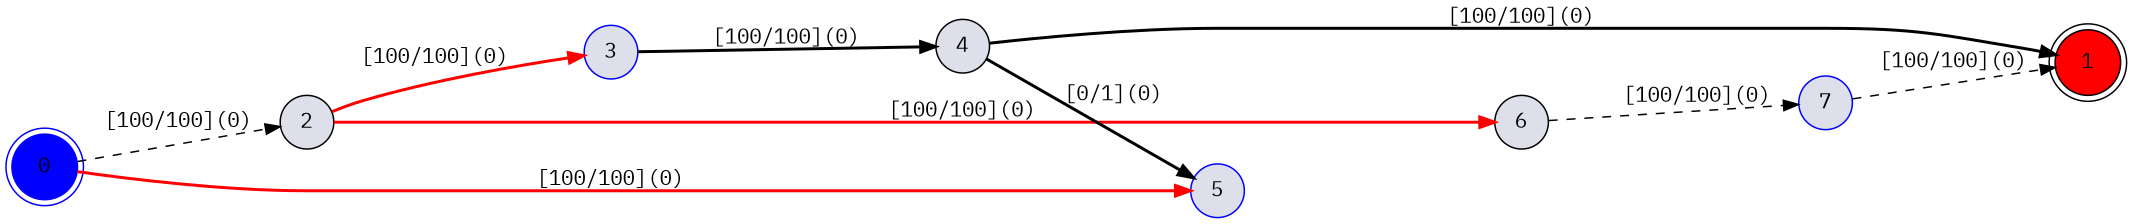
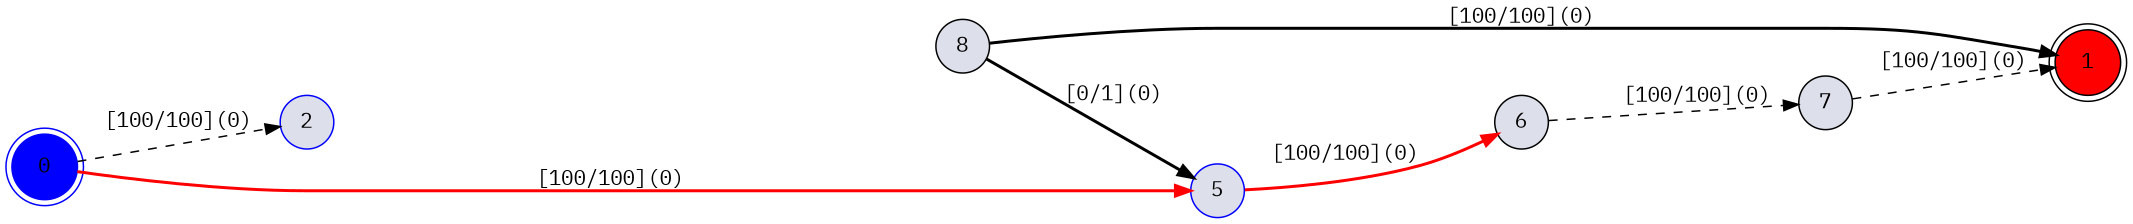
(963, 46) -> (963, 46)
(611, 52) -> none
(1826, 103) -> (1826, 103)
(307, 122) -> (307, 122)
(906, 122) -> (1367, 177)
